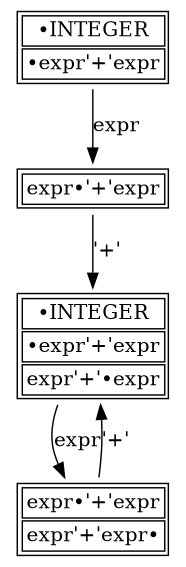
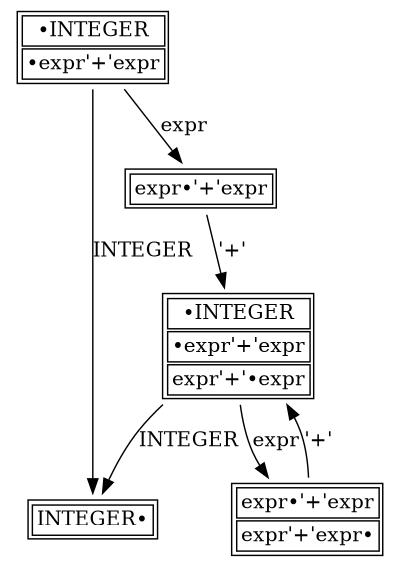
none -> (93, 519)
